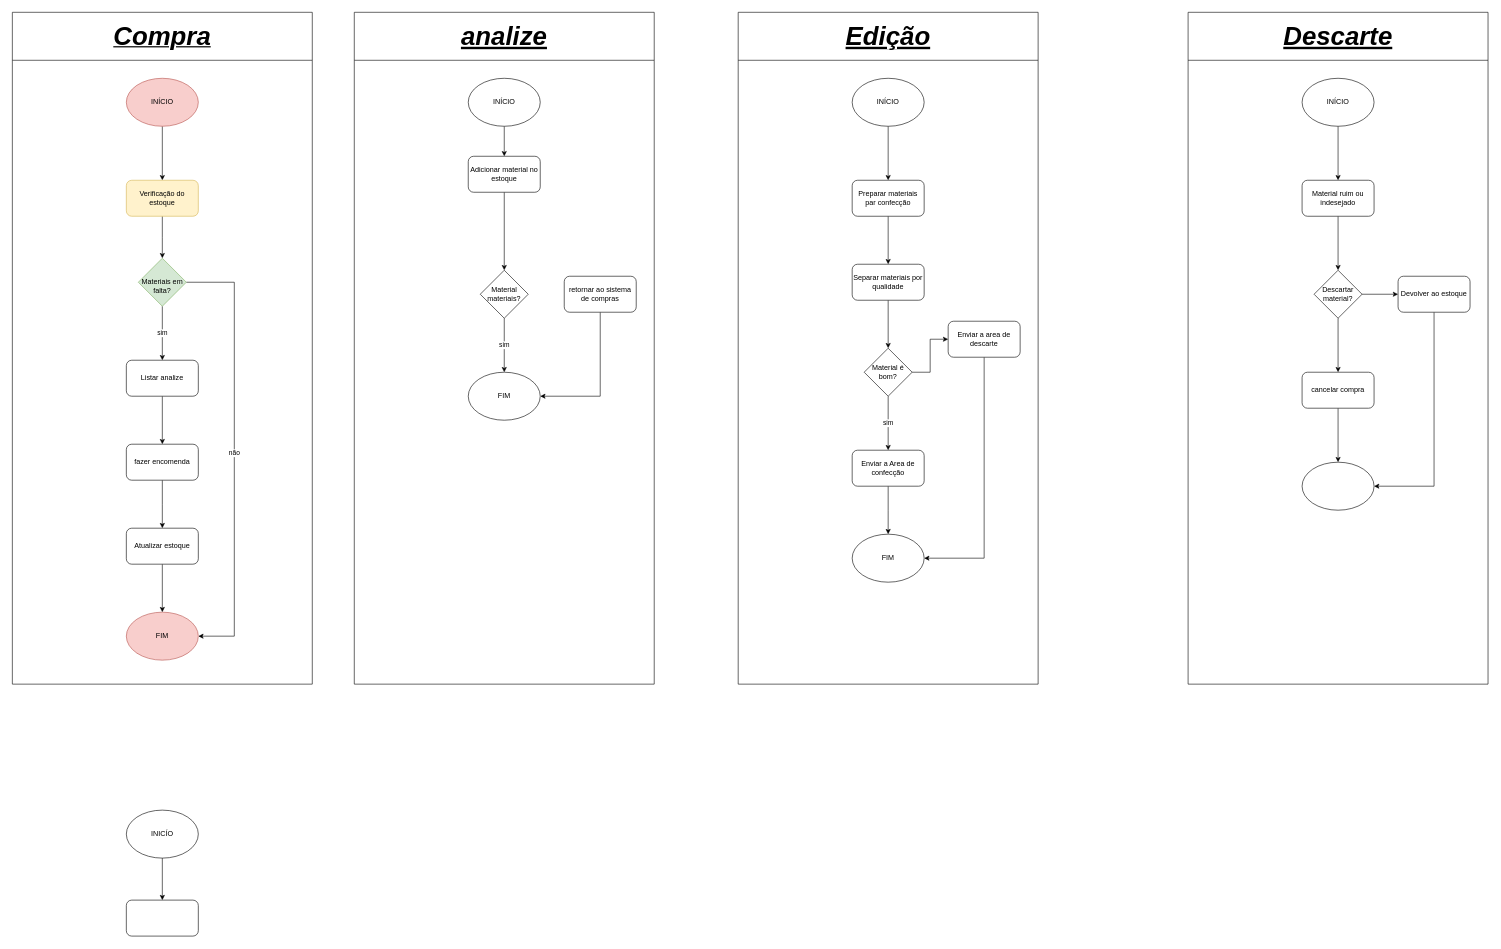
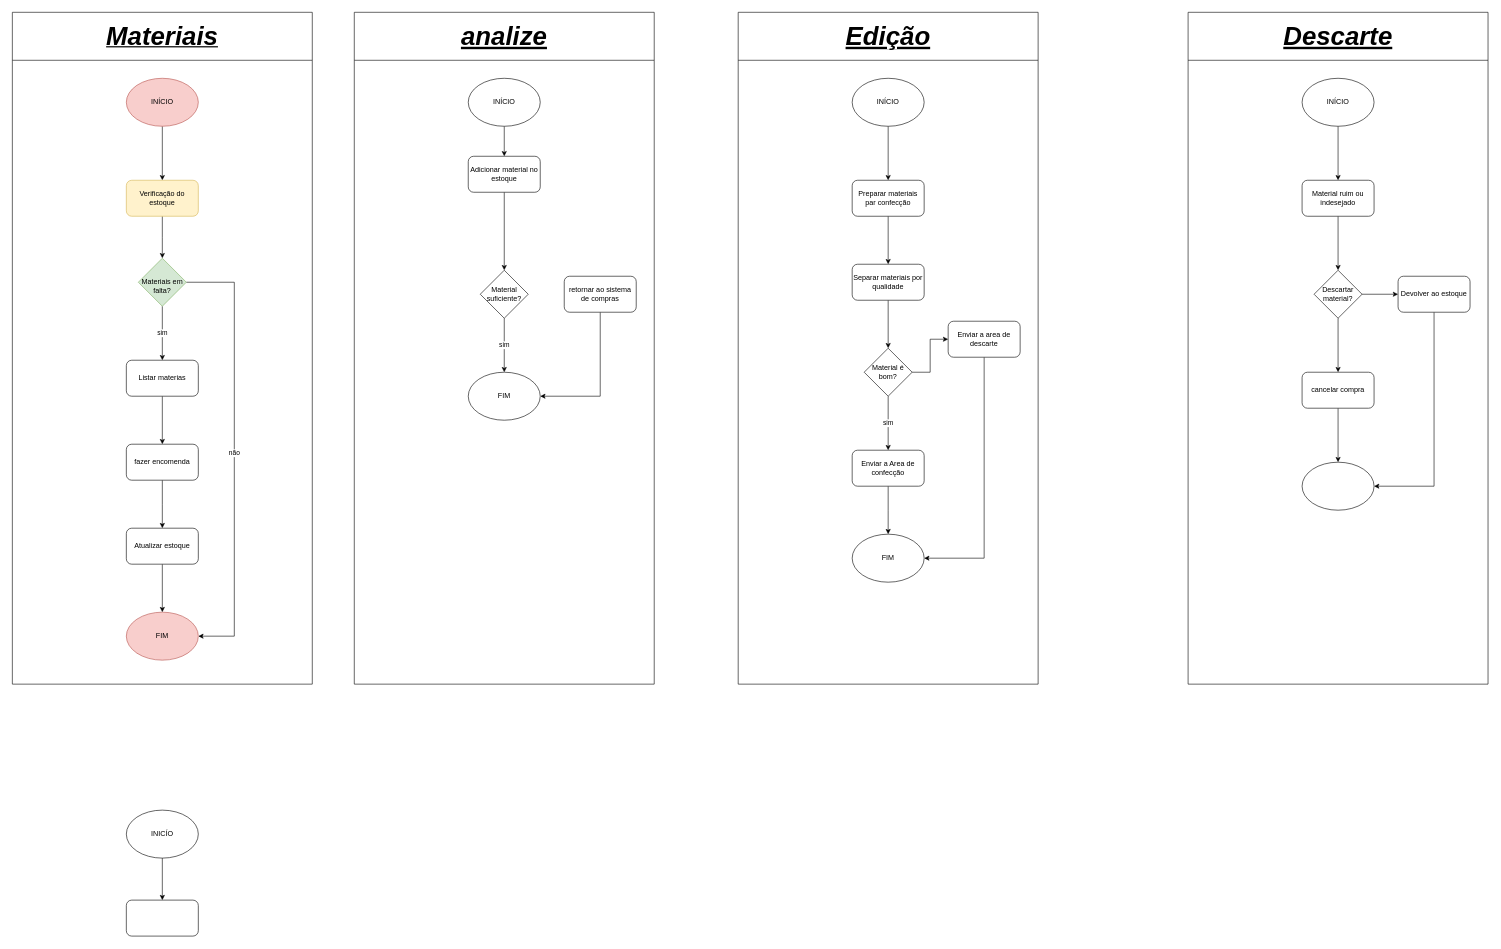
(162, 36) -> (162, 36)
(504, 294) -> (504, 294)
(162, 378) -> (162, 378)
